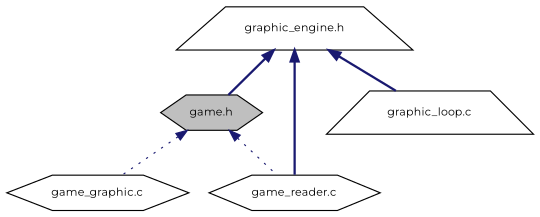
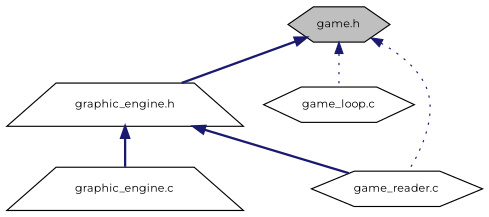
(247, 77) -> (239, 62)
(430, 113) -> (125, 189)
(98, 193) -> (339, 105)
